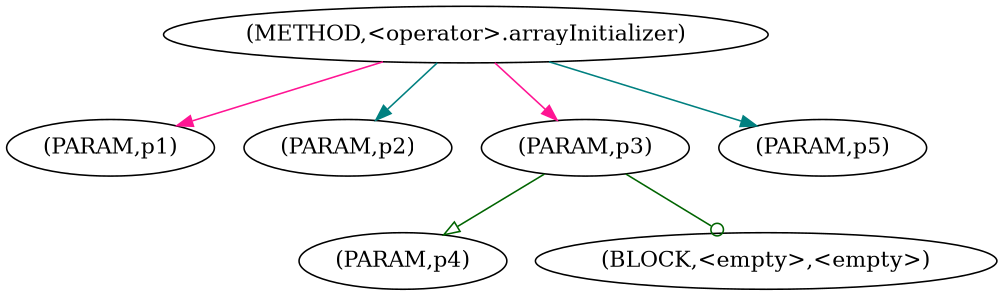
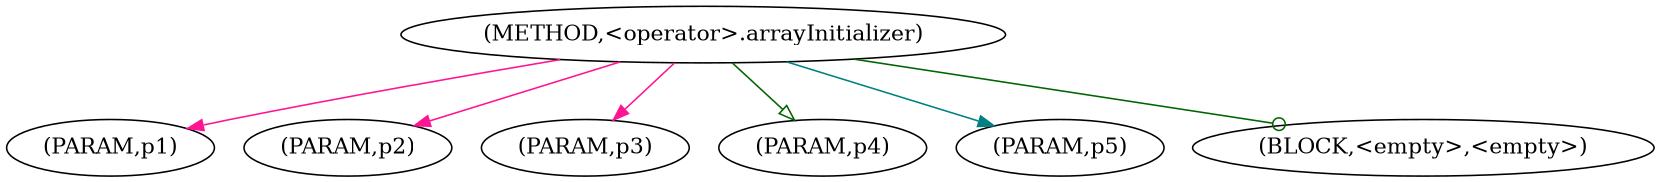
(413, 86) -> (525, 91)
(501, 200) -> (758, 86)
(669, 200) -> (1063, 91)
